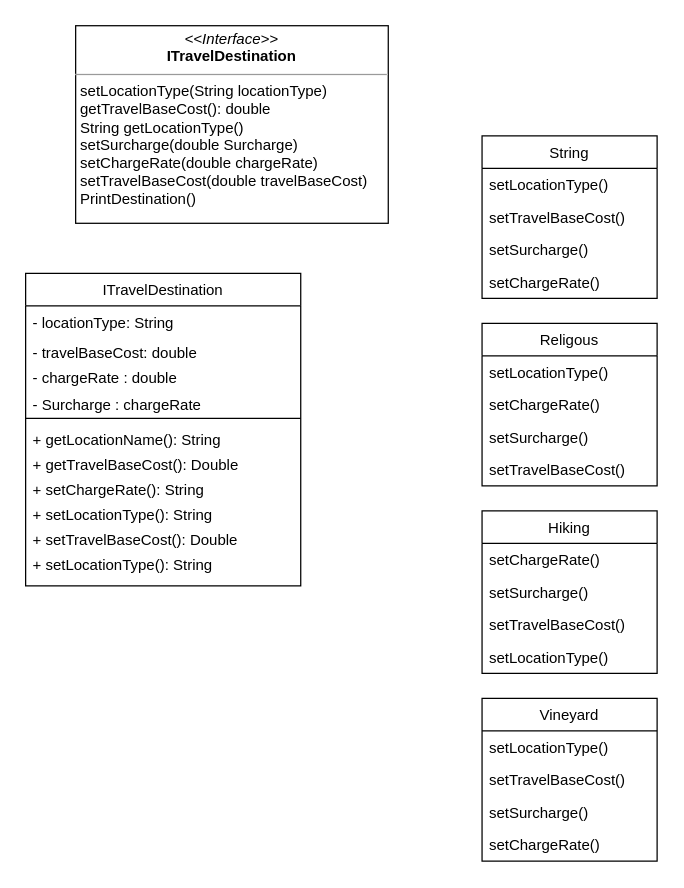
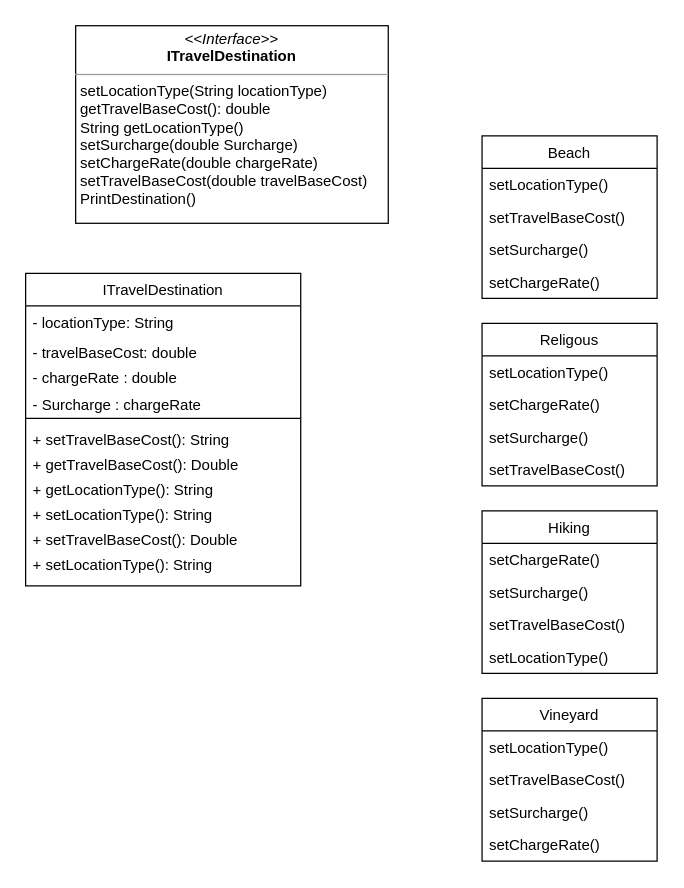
(569, 153) -> (569, 153)
(136, 440) -> (145, 440)
(130, 490) -> (136, 490)
